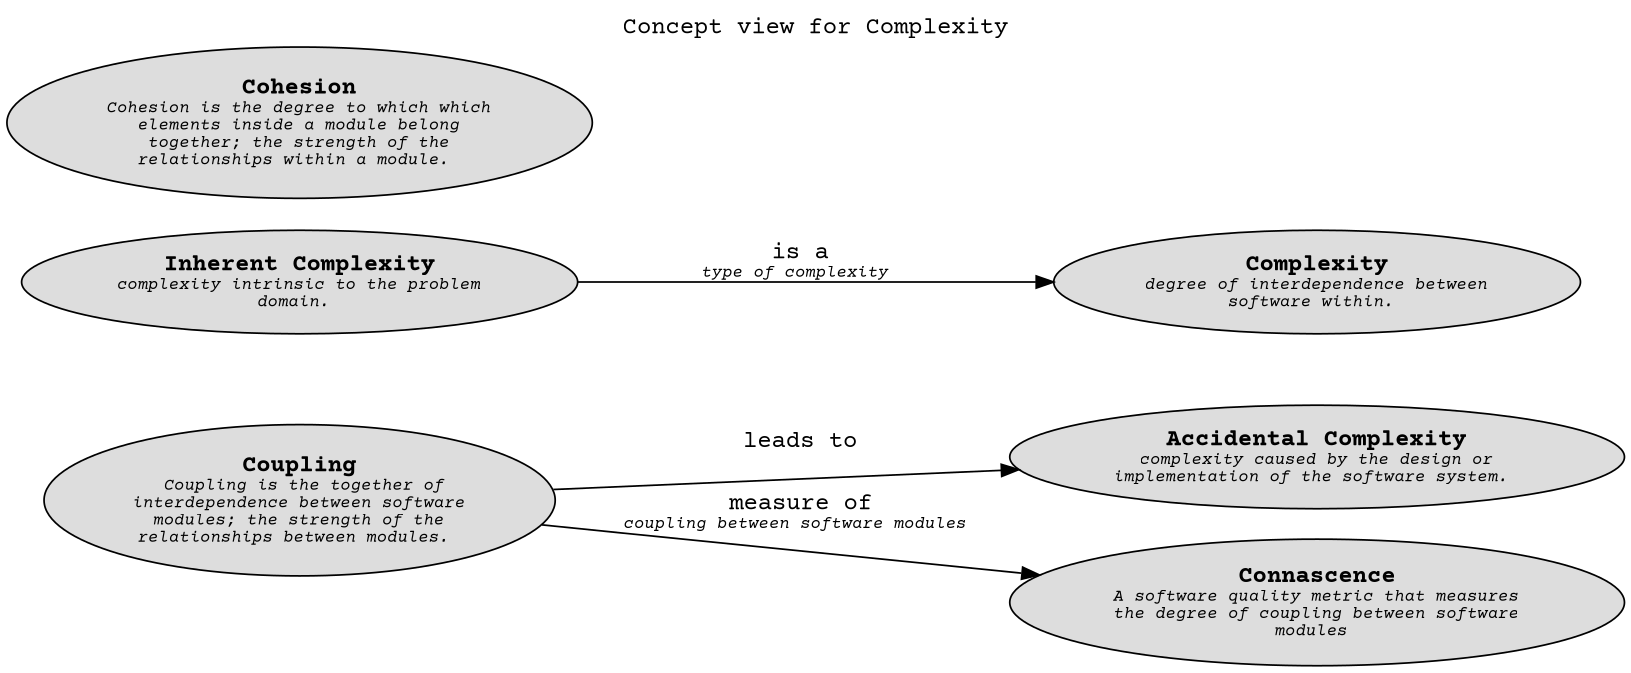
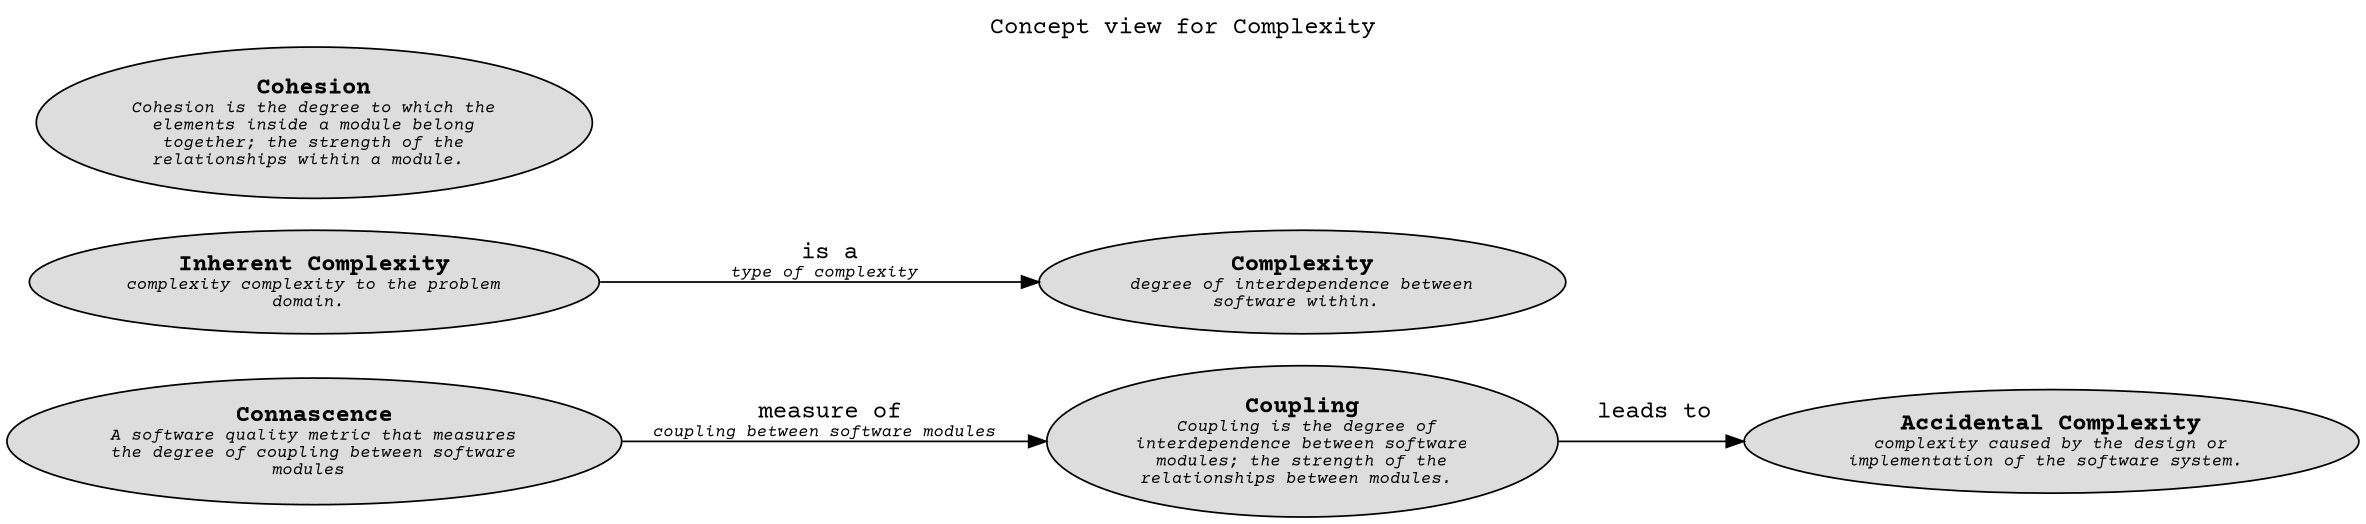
(300, 107) -> (314, 107)
(300, 284) -> (314, 284)
(300, 485) -> (1302, 426)
(782, 549) -> (825, 441)
